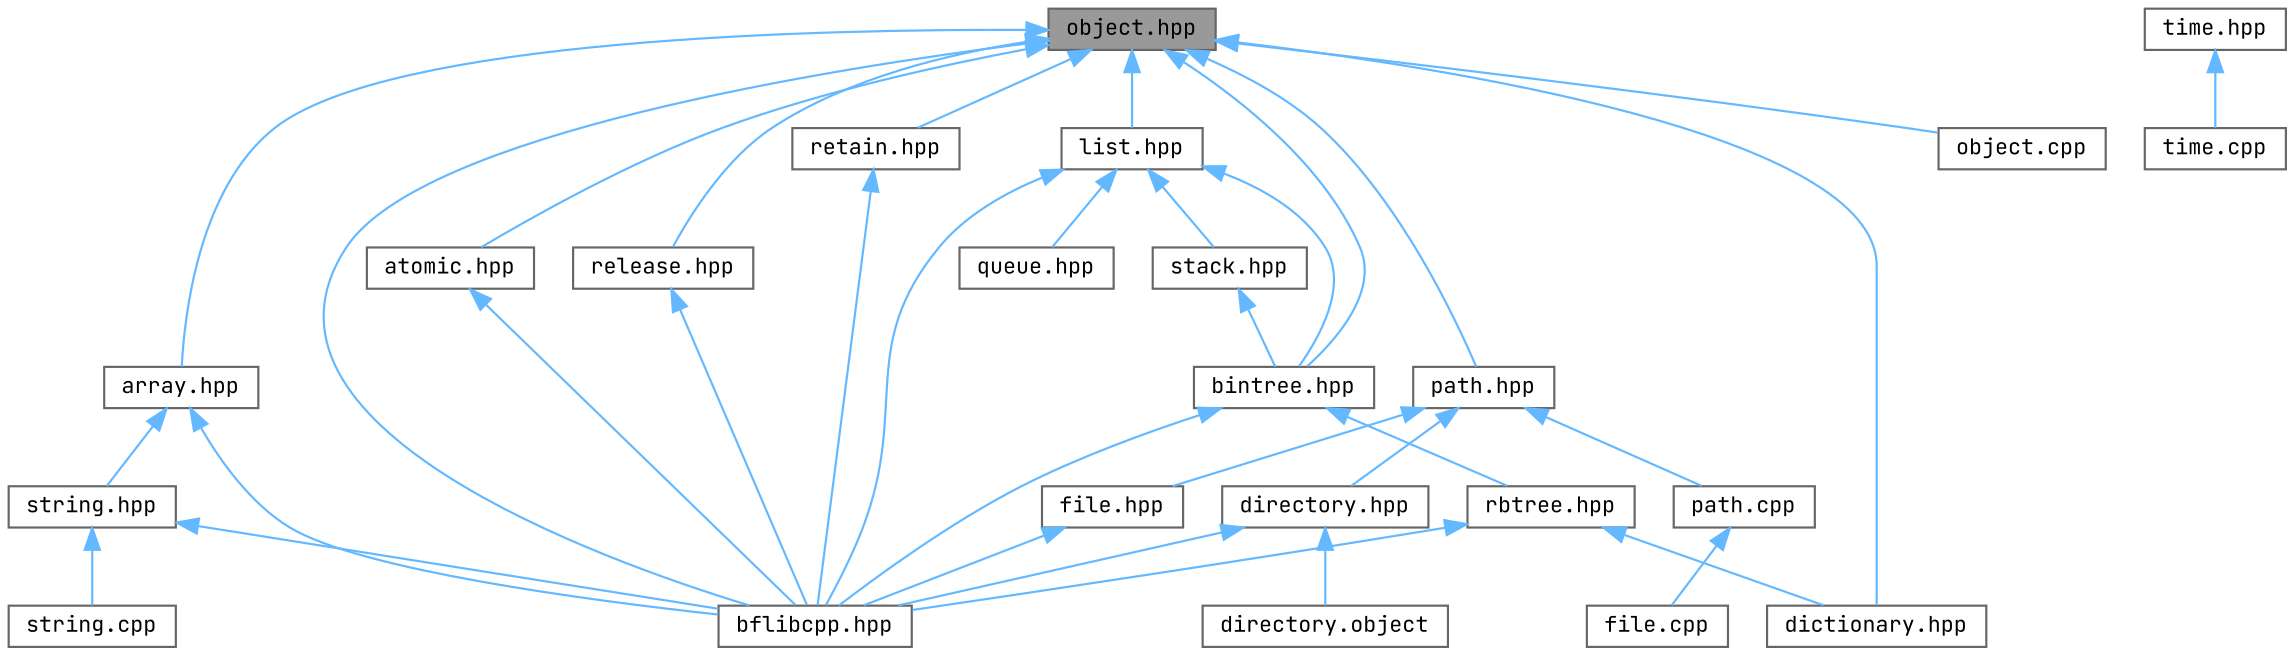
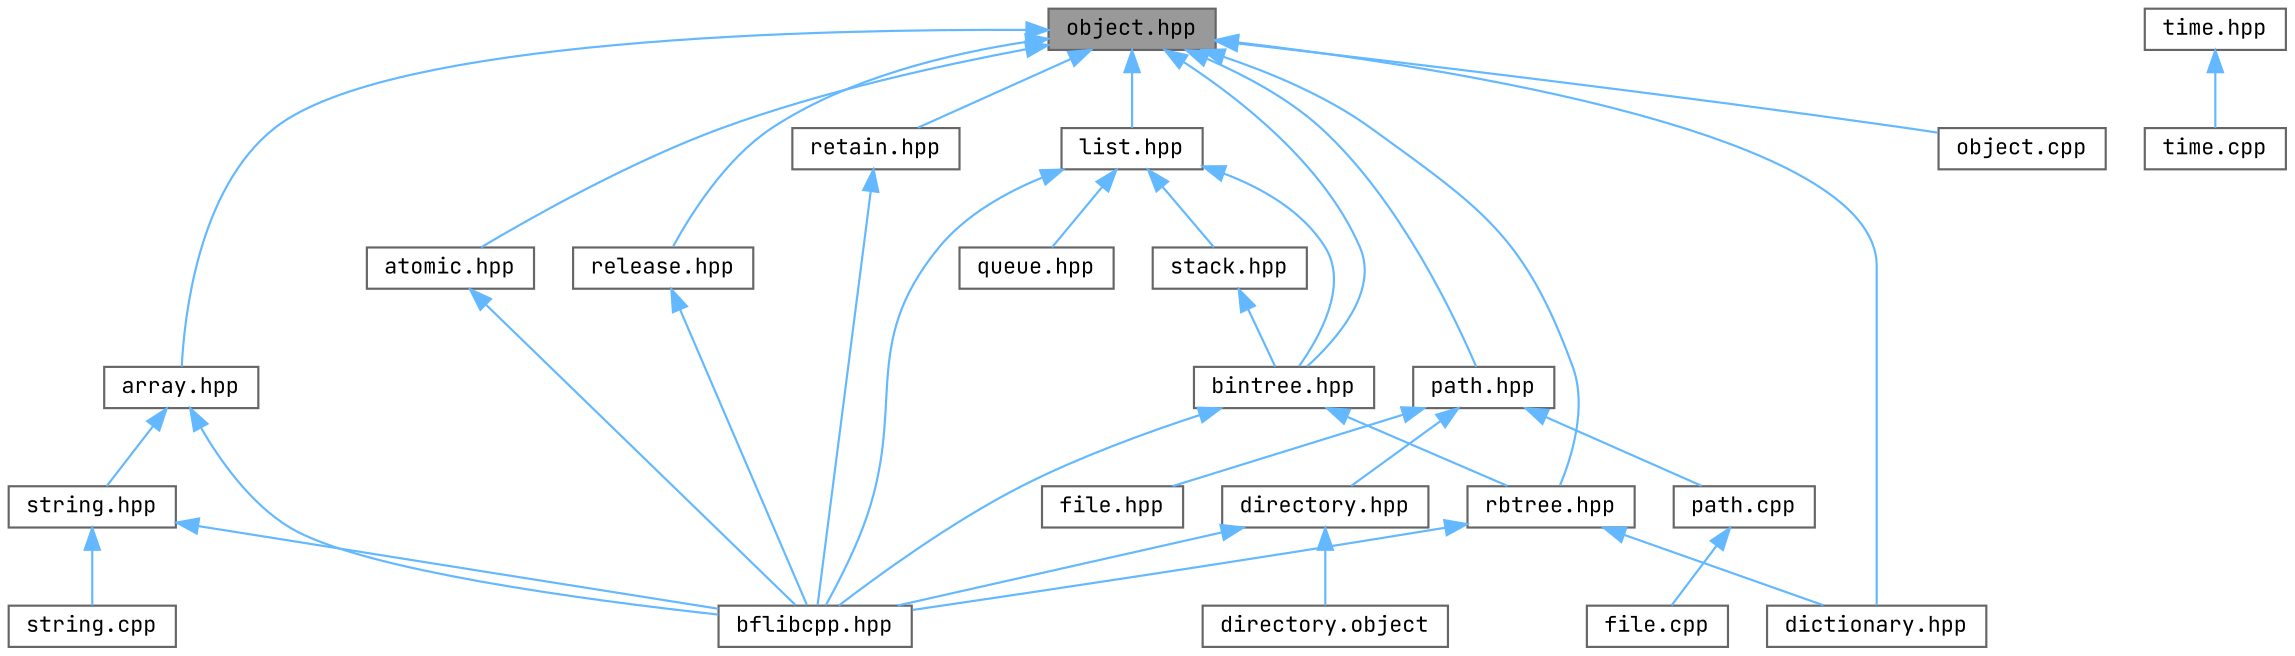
(386, 210) -> (1480, 213)
(954, 570) -> none
